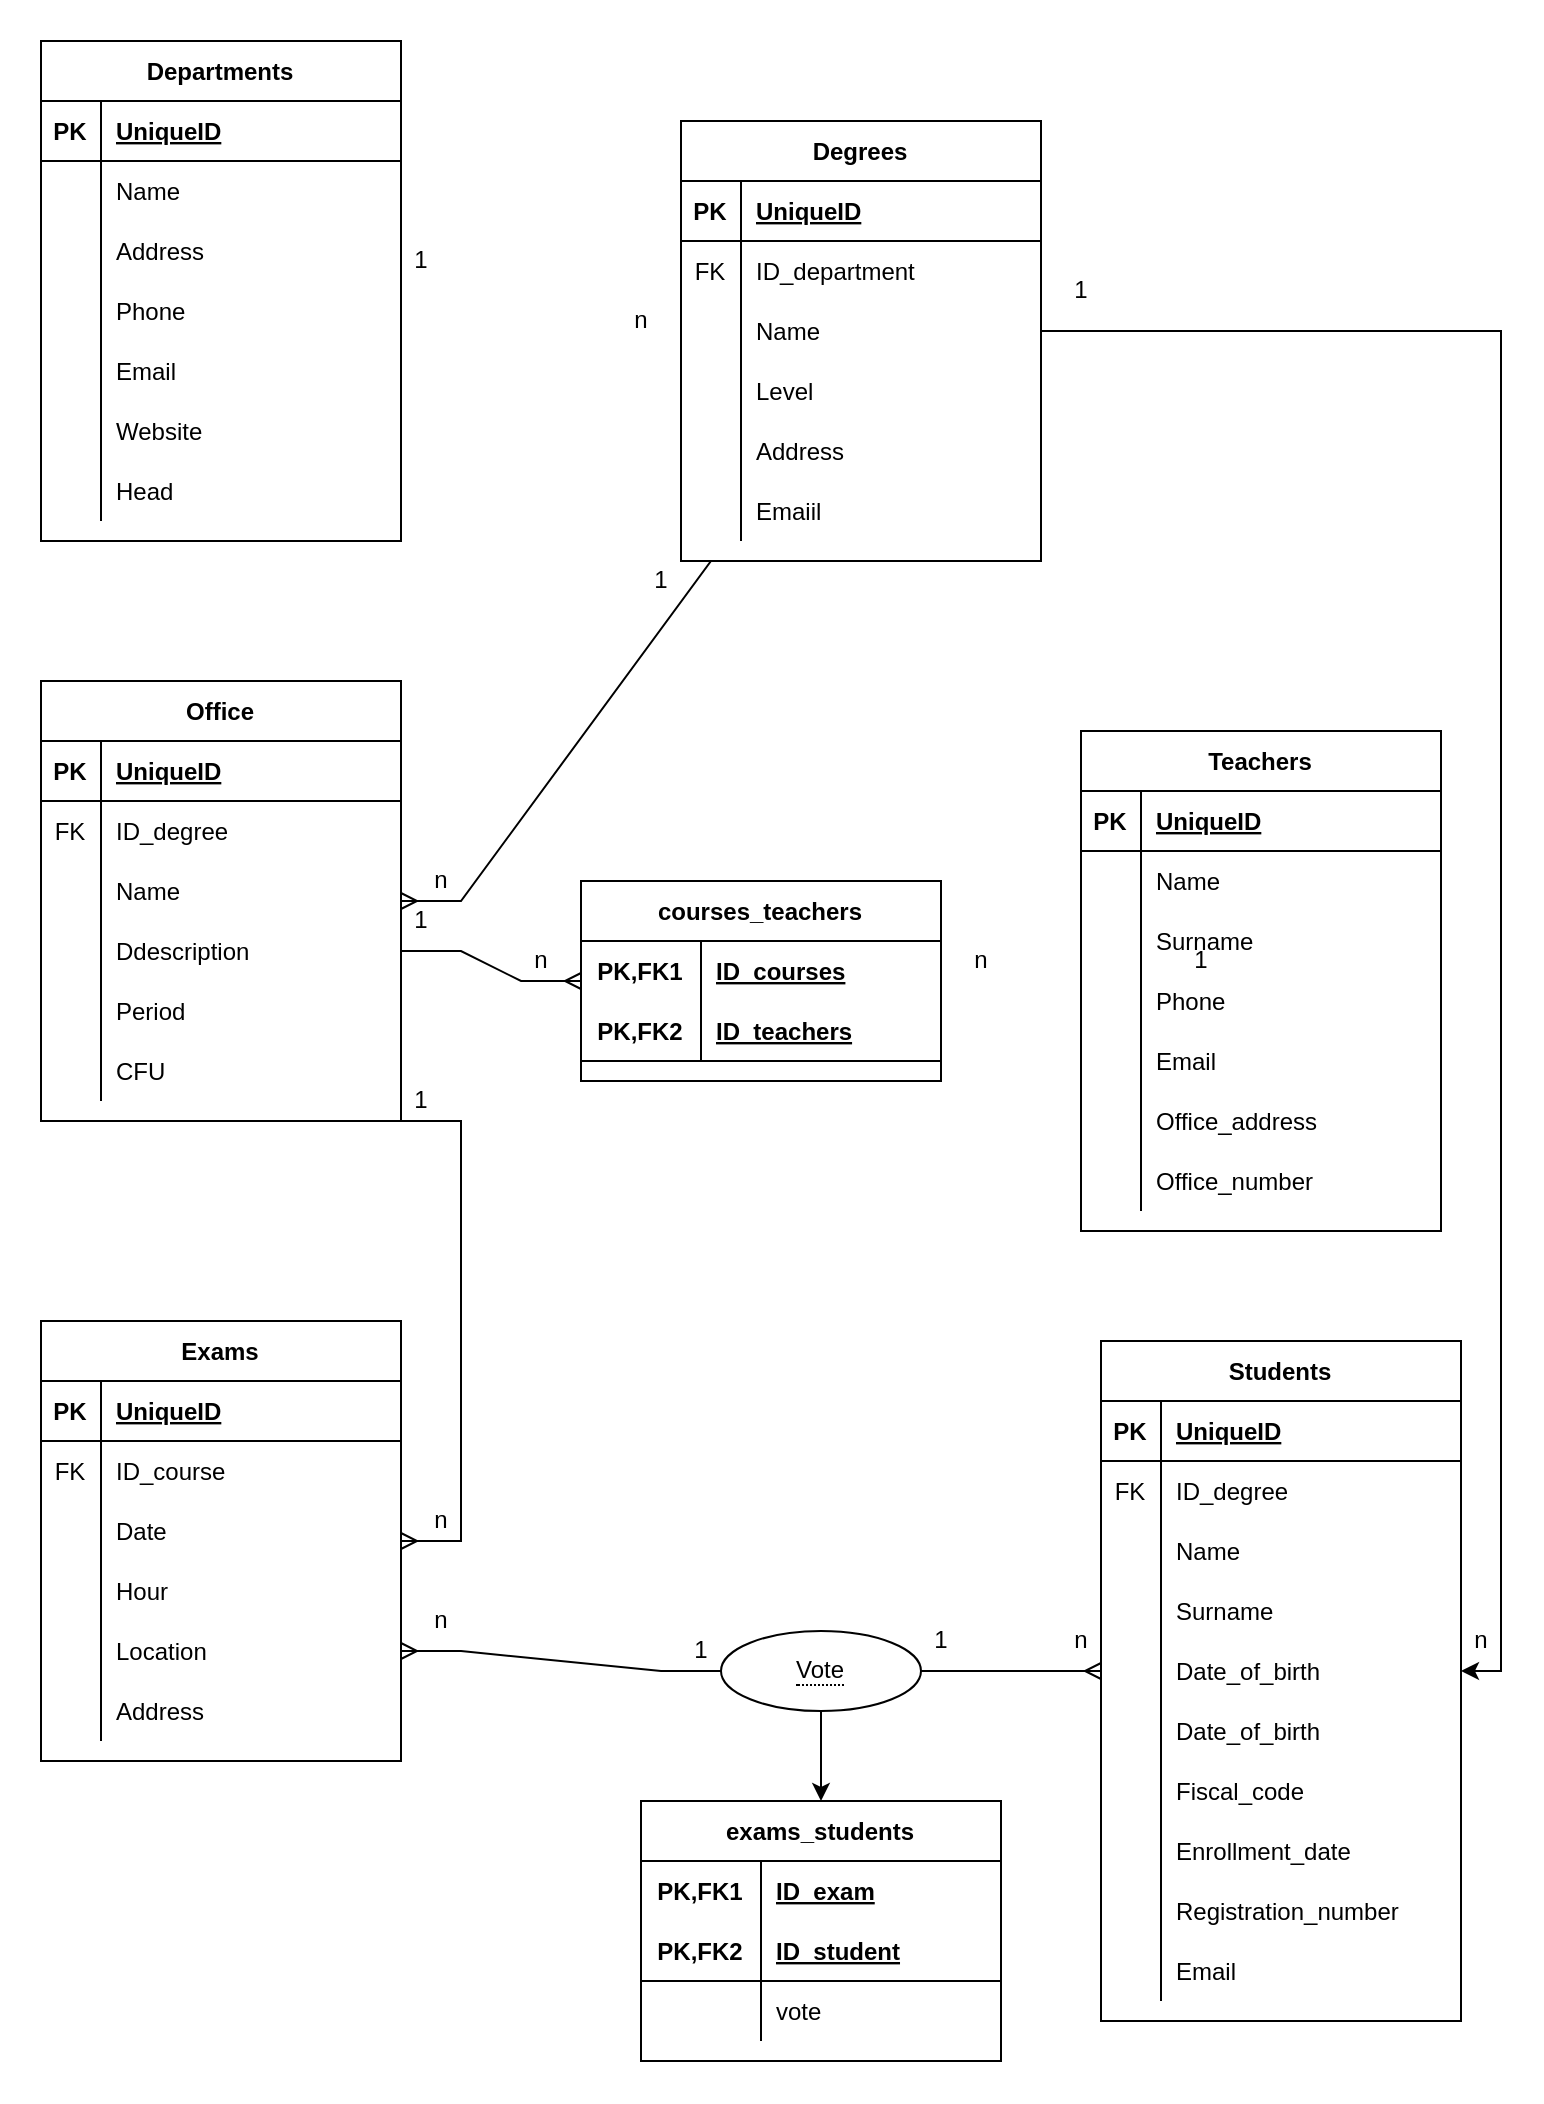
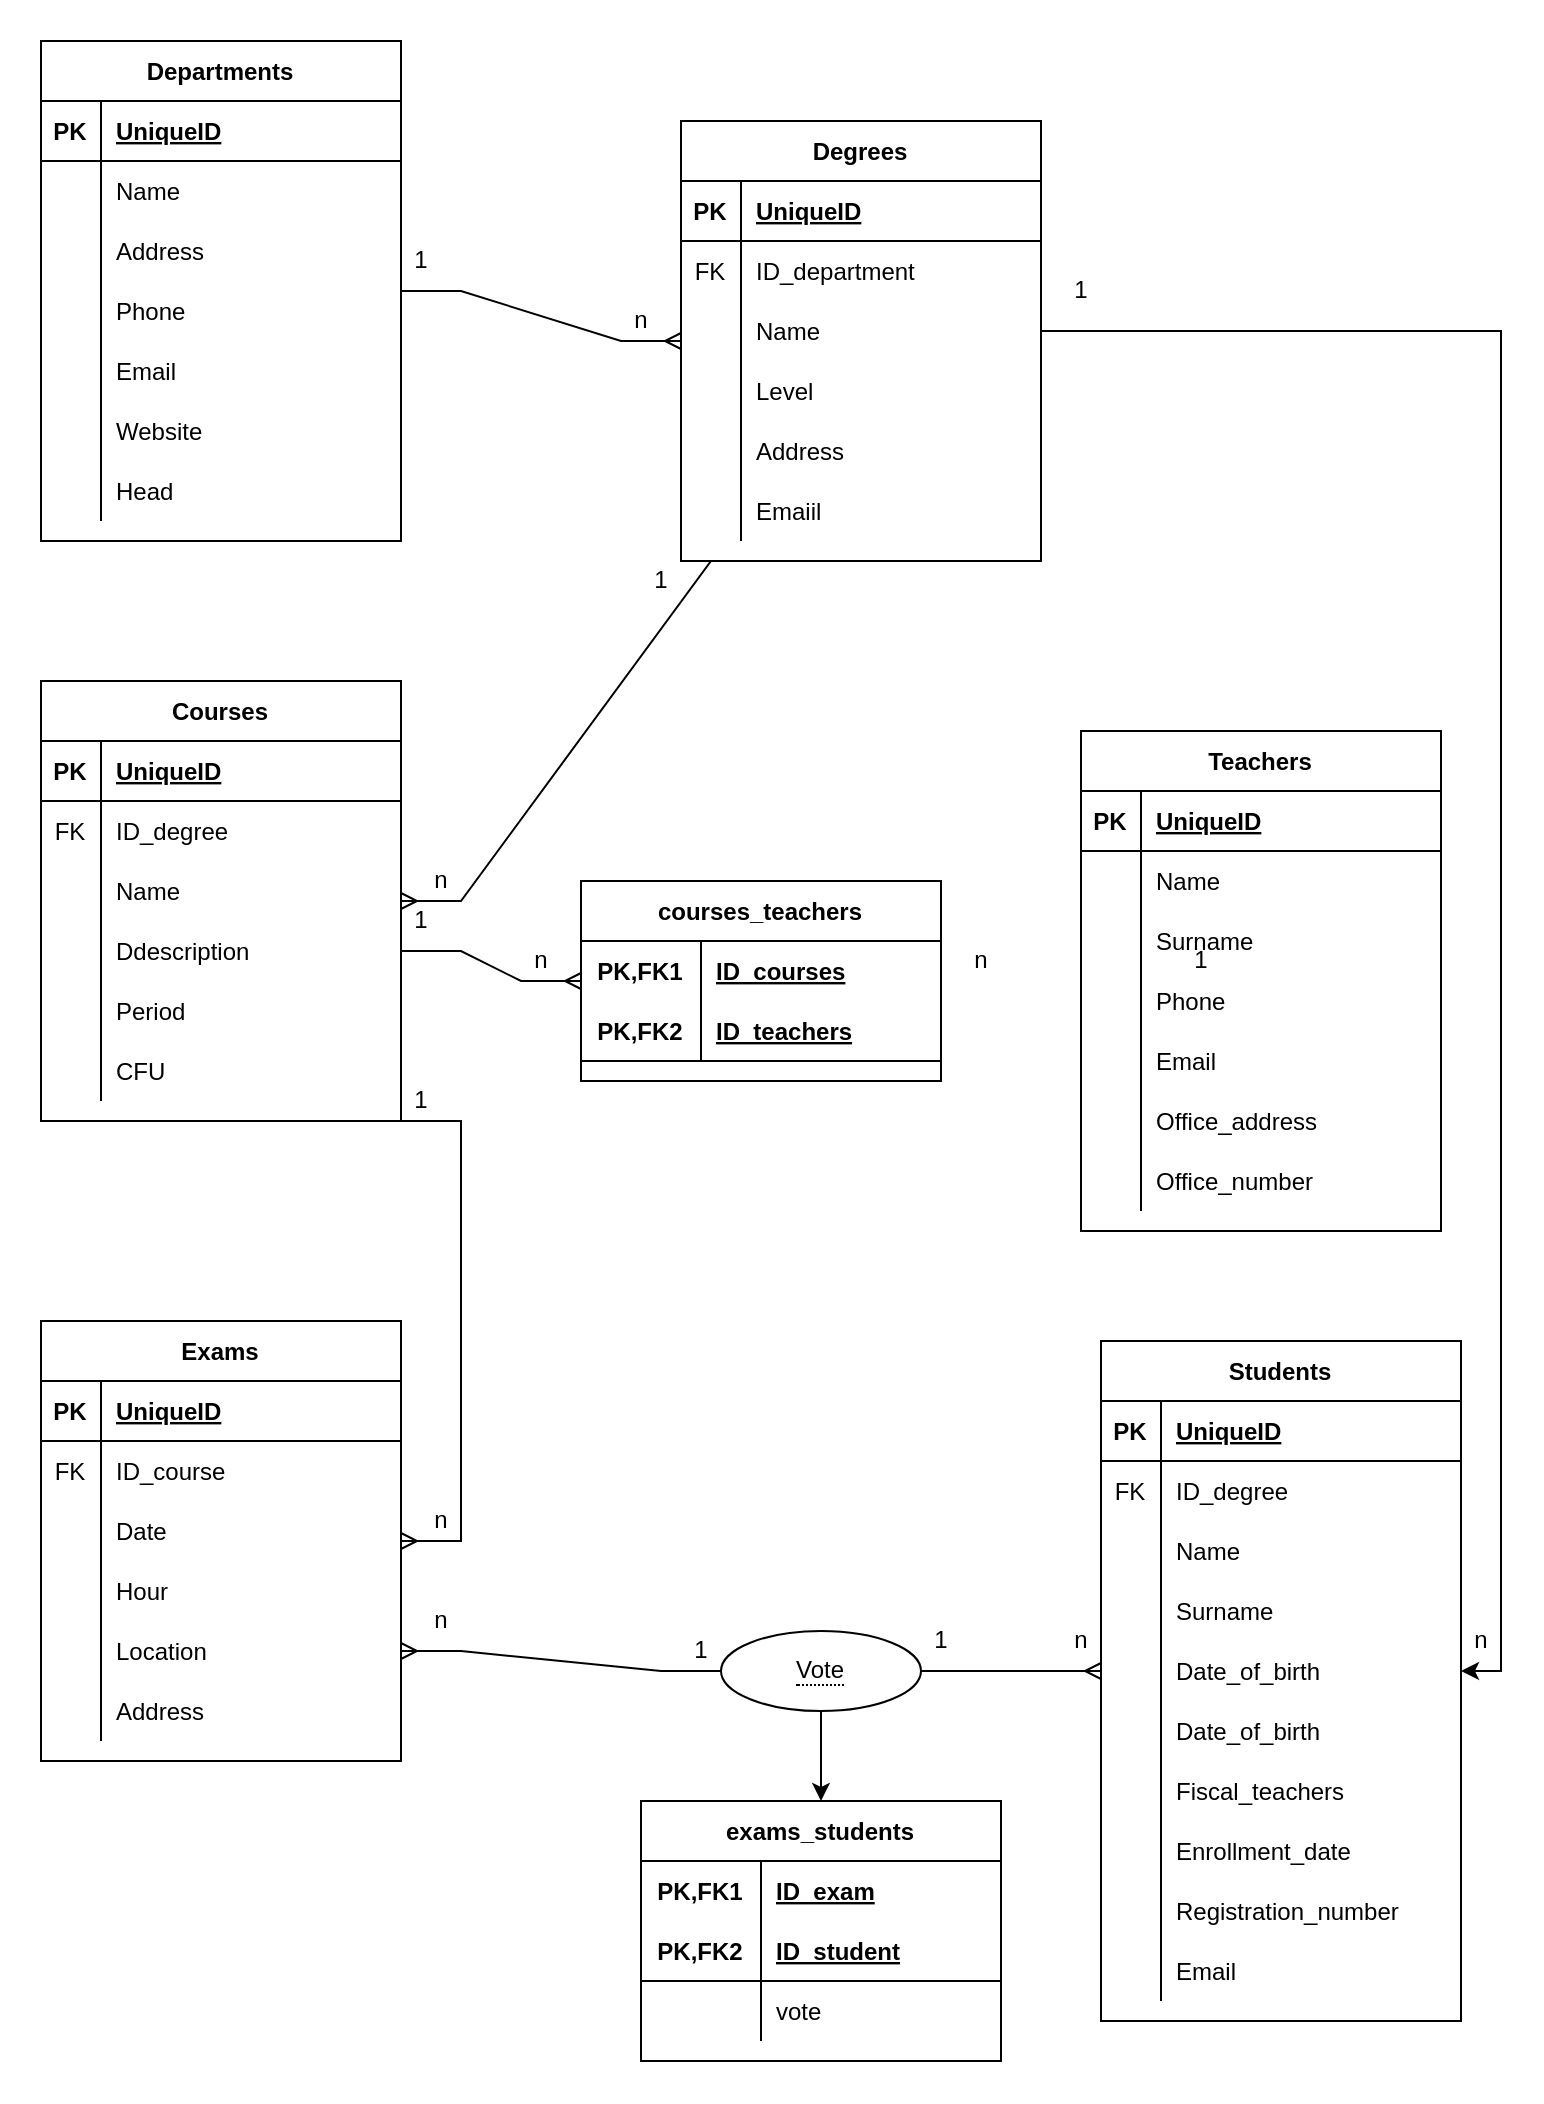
none -> (541, 316)
(220, 712) -> (220, 712)
(1244, 1792) -> (1271, 1792)
